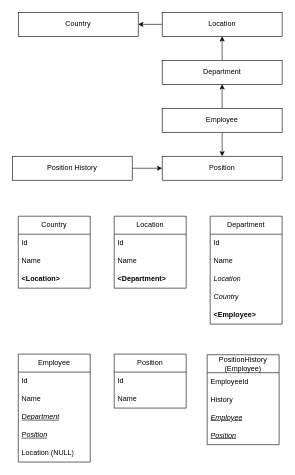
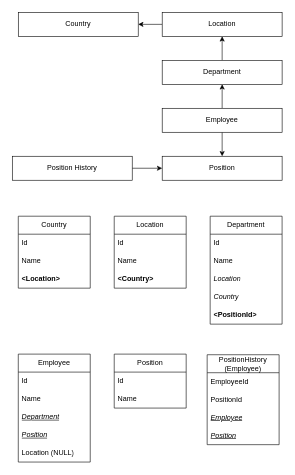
(142, 279) -> (136, 279)
(233, 315) -> (236, 315)
(224, 400) -> (229, 400)
